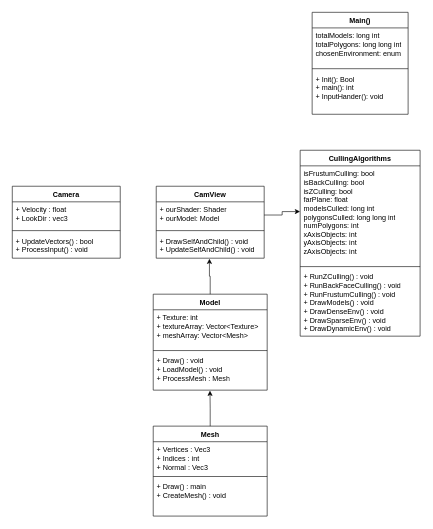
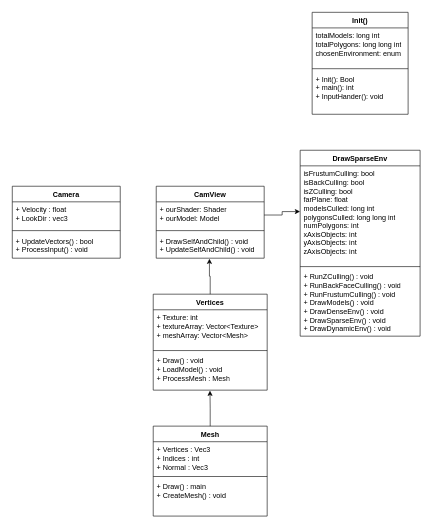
(360, 21) -> (360, 21)
(360, 159) -> (360, 159)
(210, 303) -> (210, 303)
